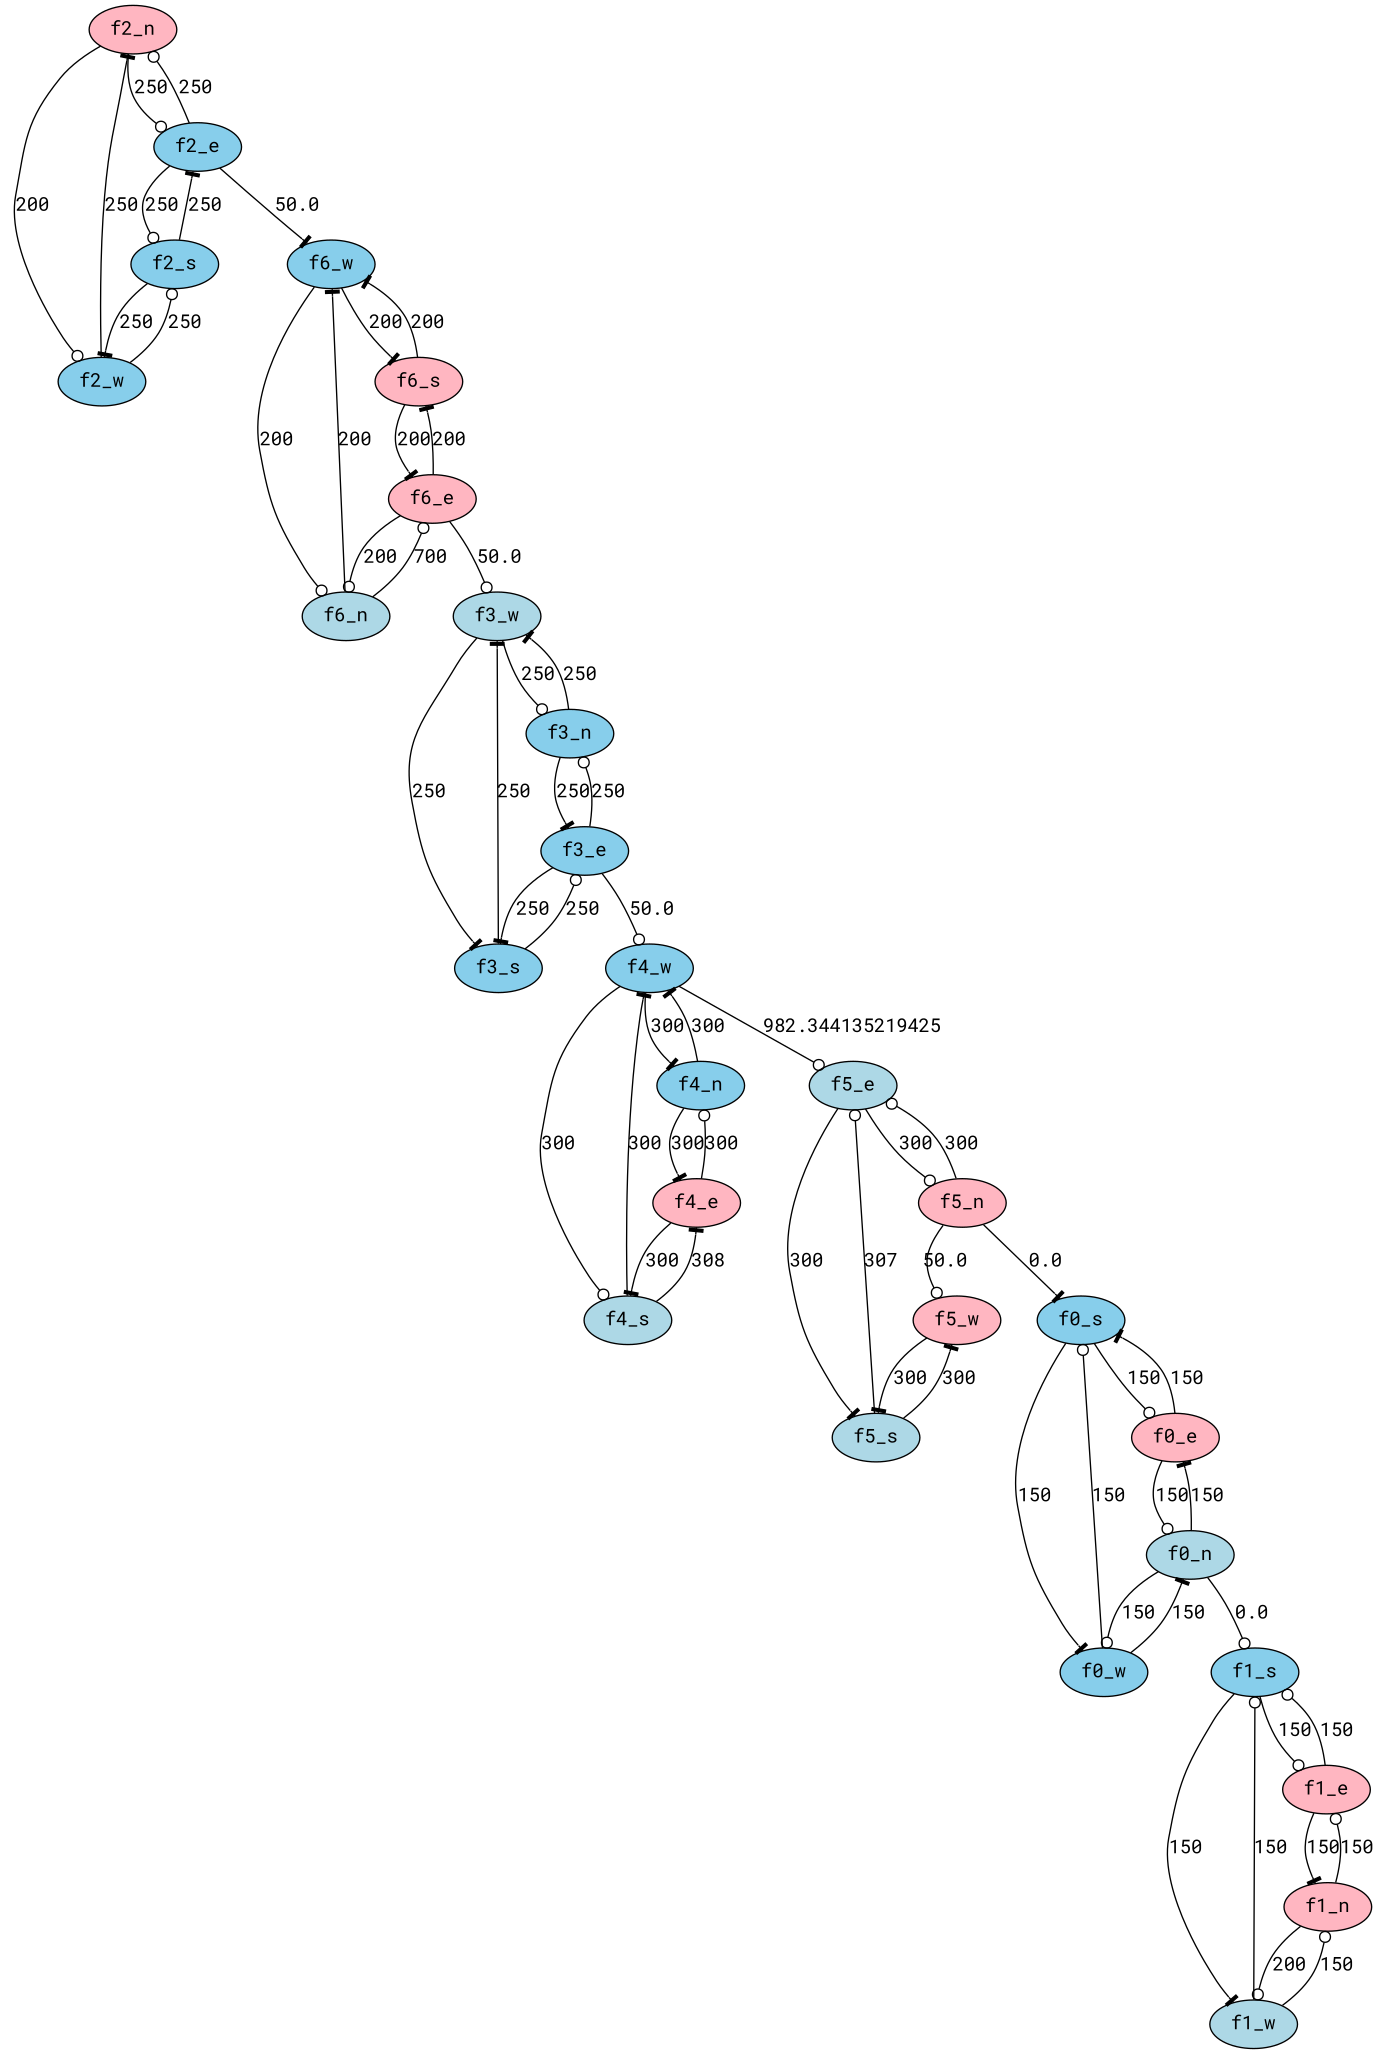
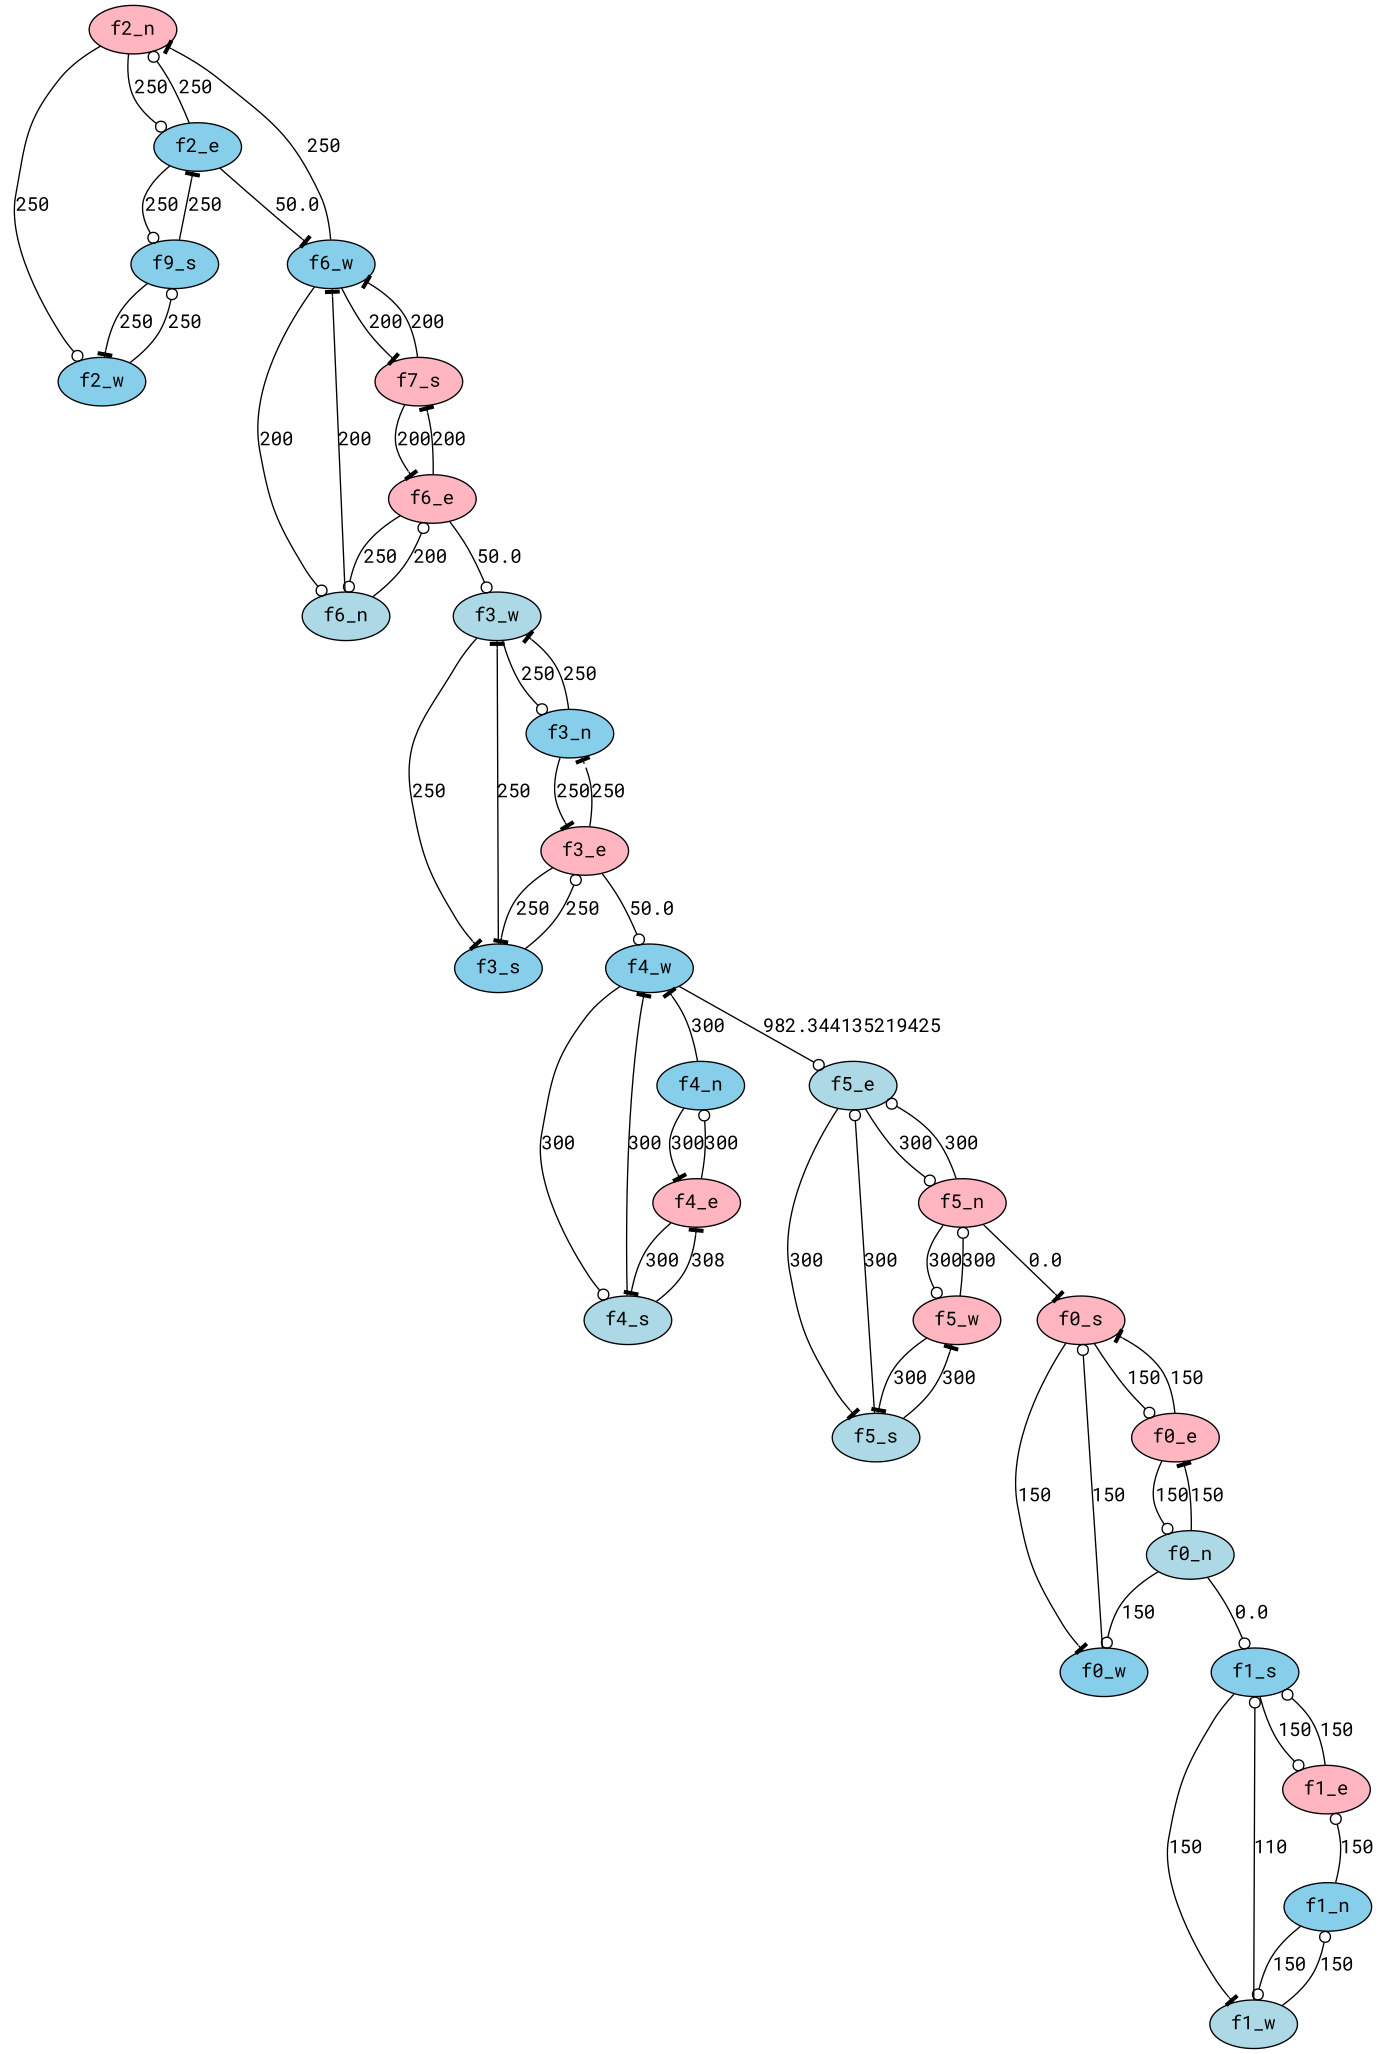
(32, 206) -> (32, 206)
(104, 208) -> (275, 126)
(175, 264) -> (175, 264)
(419, 382) -> (419, 382)
(380, 558) -> (380, 558)
(430, 558) -> (430, 558)
(592, 797) -> (592, 797)
(585, 851) -> (585, 851)
(648, 1030) -> none
(881, 1262) -> (881, 1262)
(946, 1262) -> (946, 1262)
none -> (963, 1267)
(1081, 1320) -> (1081, 1320)
(1161, 1623) -> none
(1305, 1845) -> none
(1271, 1848) -> (1271, 1848)
(1328, 1907) -> (1328, 1907)
(1289, 1966) -> (1289, 1966)
